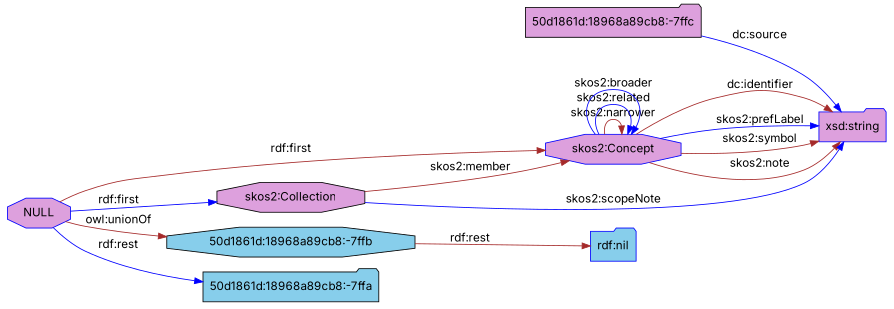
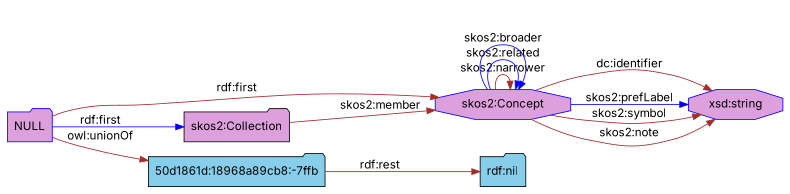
(613, 22) -> none
(853, 127) -> (736, 104)
(291, 197) -> (237, 127)
(611, 209) -> none
(39, 213) -> (30, 127)
(291, 242) -> (237, 172)
(613, 246) -> (503, 172)
(291, 287) -> none
